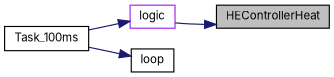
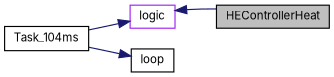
(190, 24) -> (202, 9)
(47, 39) -> (47, 39)
